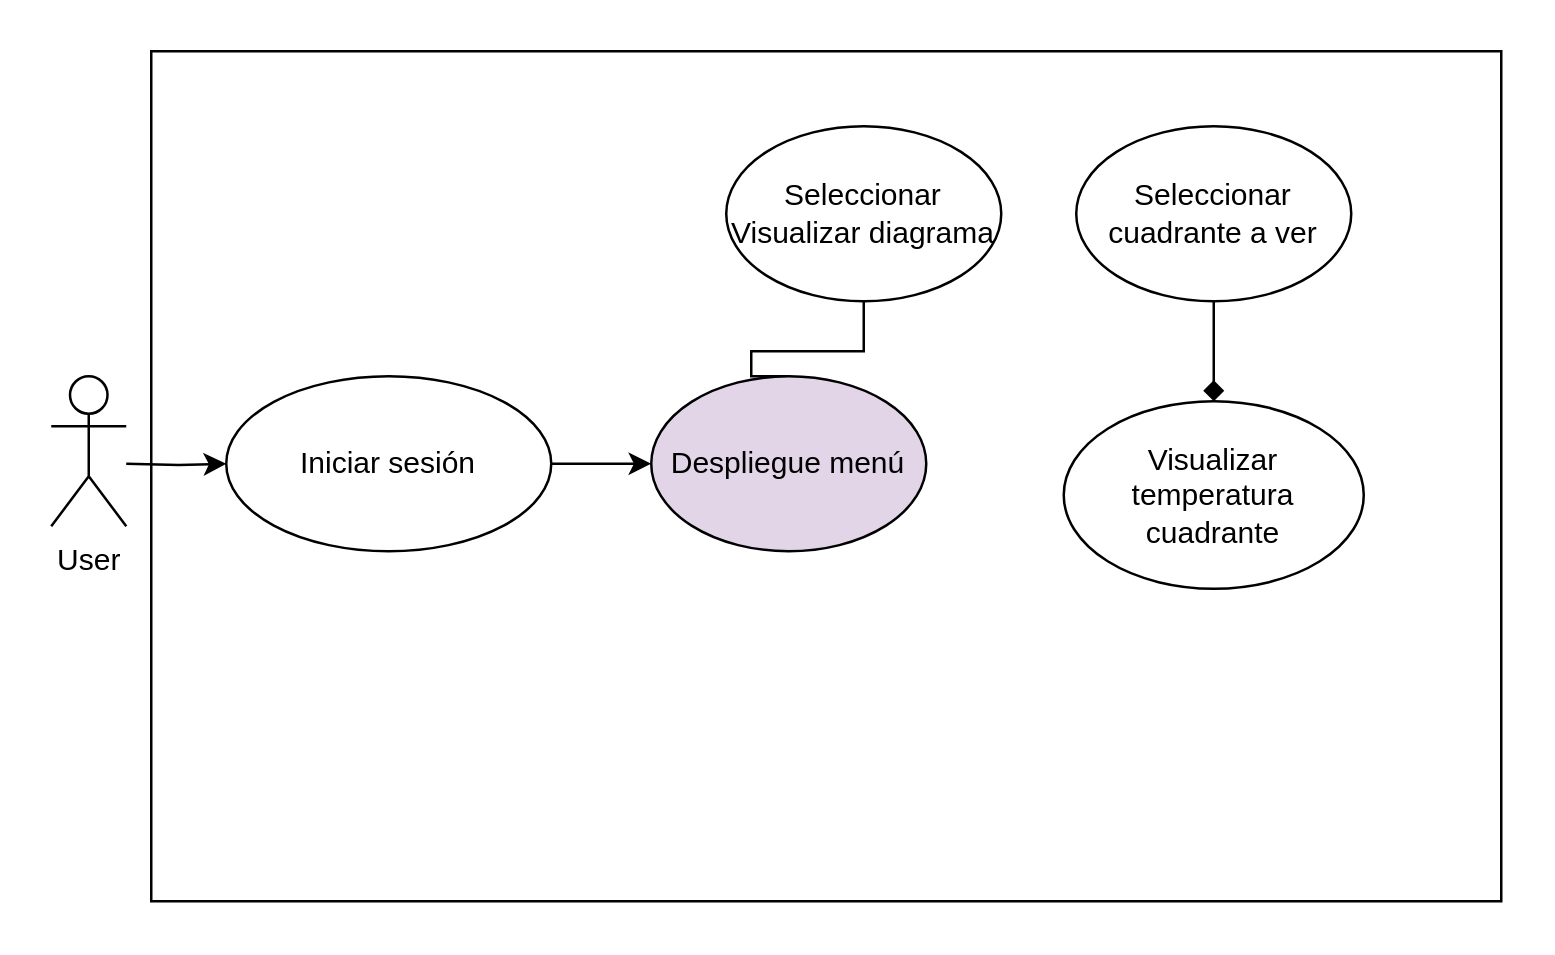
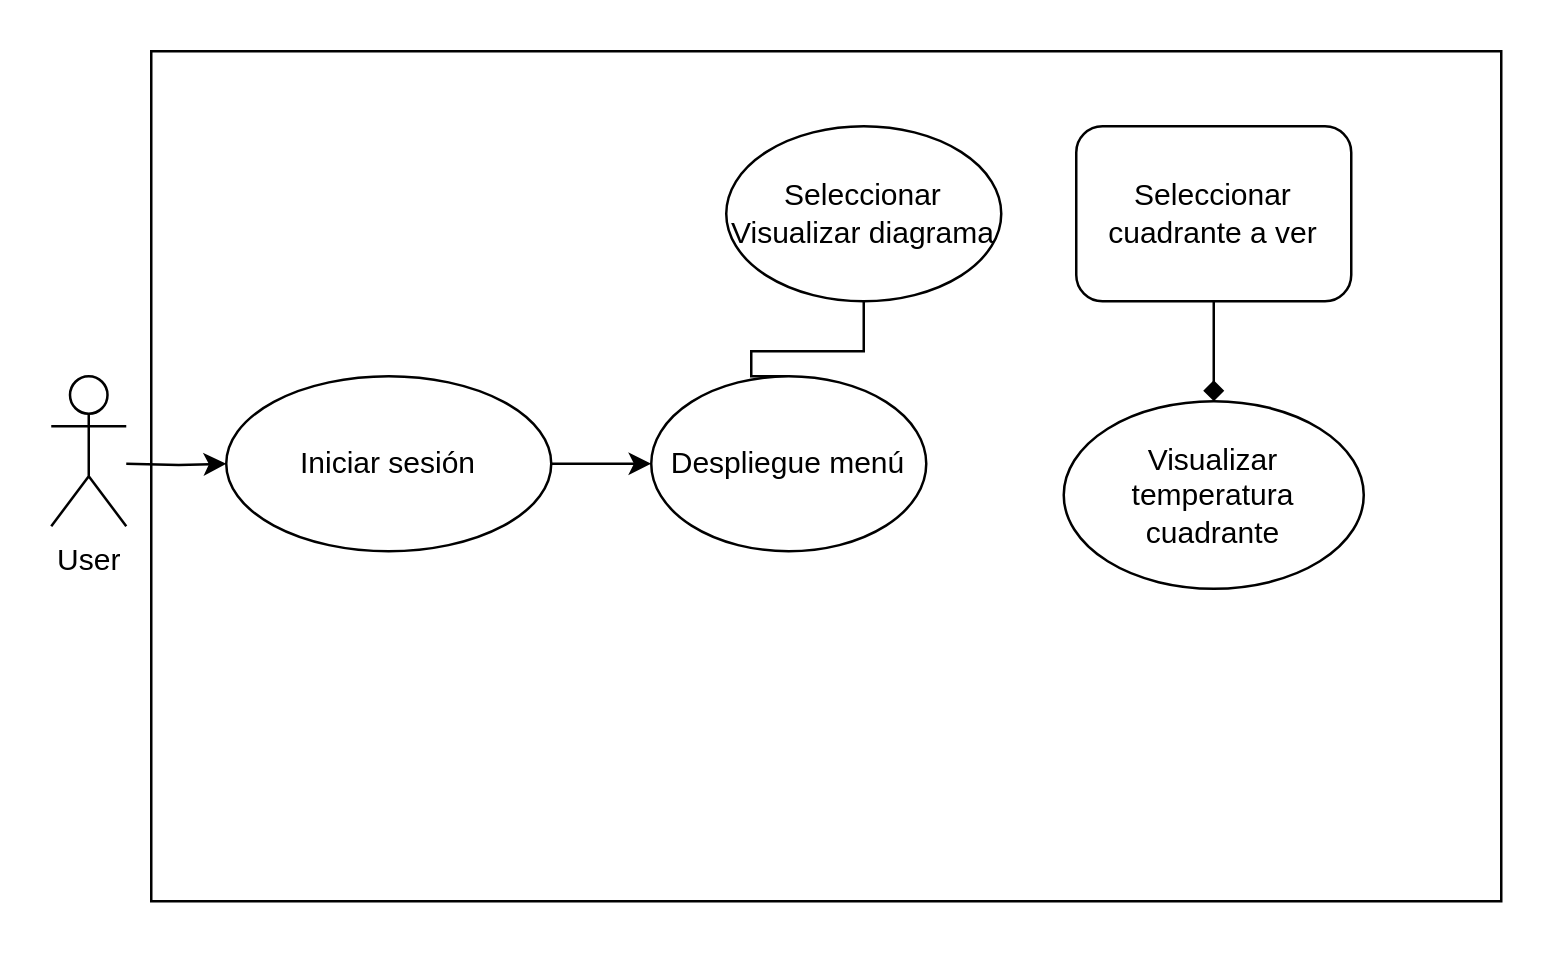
(1214, 214) -> (1214, 214)
(789, 464) -> (789, 464)
